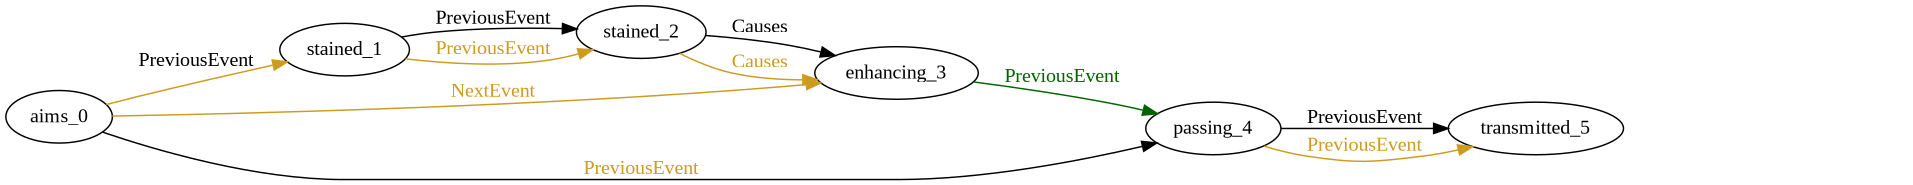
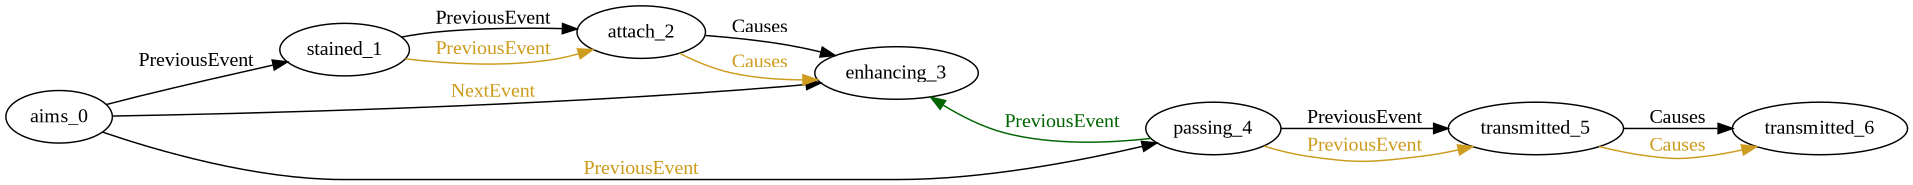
(641, 32) -> (641, 32)
(189, 84) -> (189, 84)
(1059, 94) -> (1044, 140)
(459, 106) -> (459, 106)
none -> (1820, 128)
